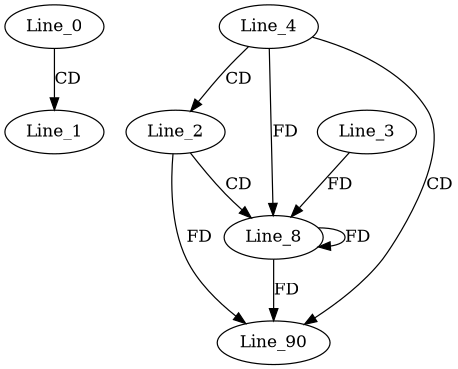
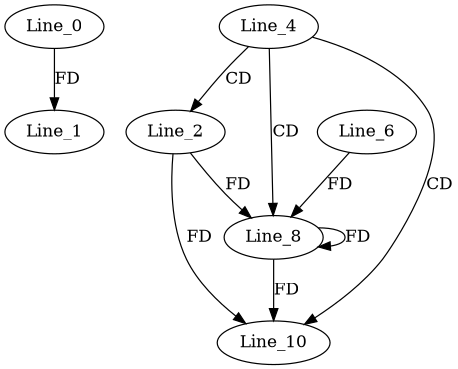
(68, 79) -> (68, 79)
(286, 132) -> (286, 132)
(367, 132) -> (367, 132)
(239, 185) -> (239, 185)
(274, 343) -> (274, 343)
